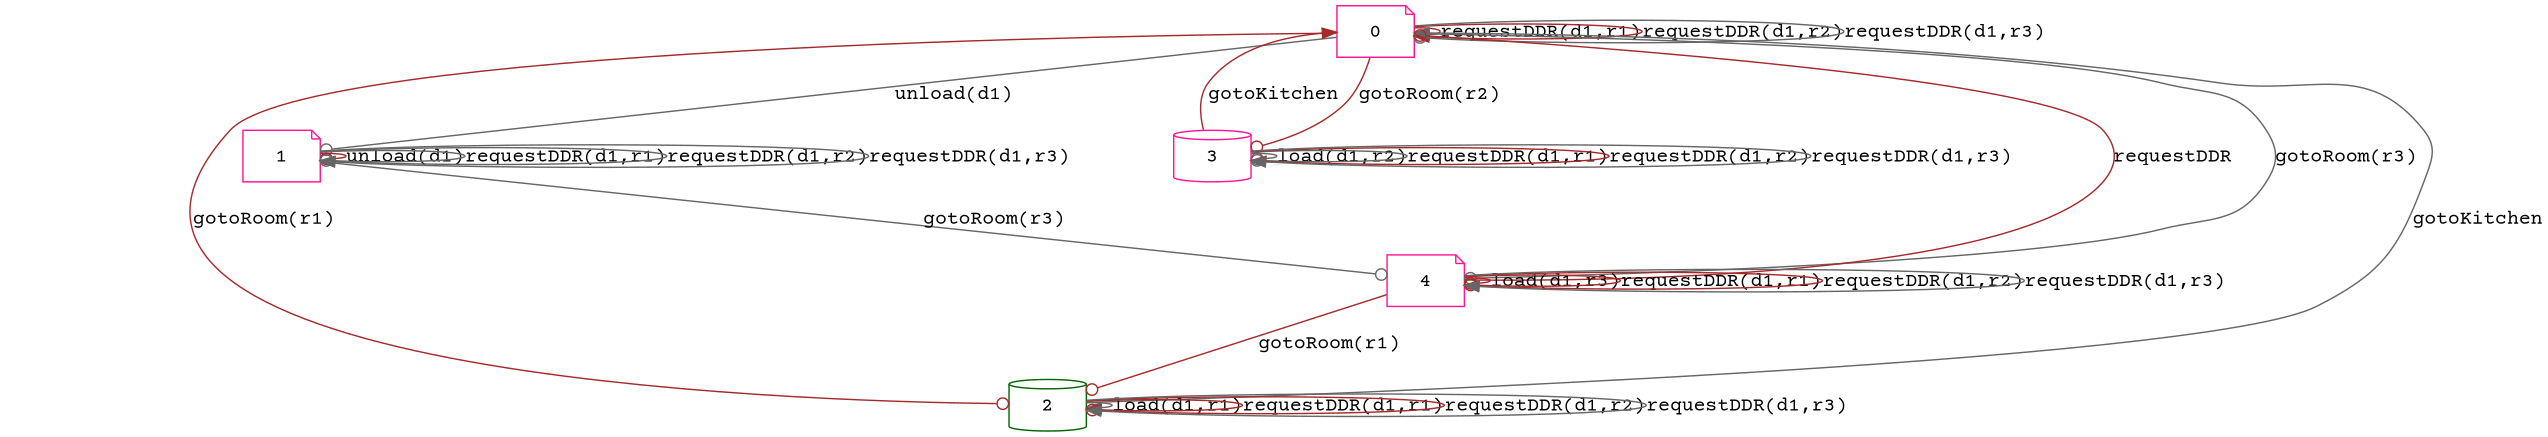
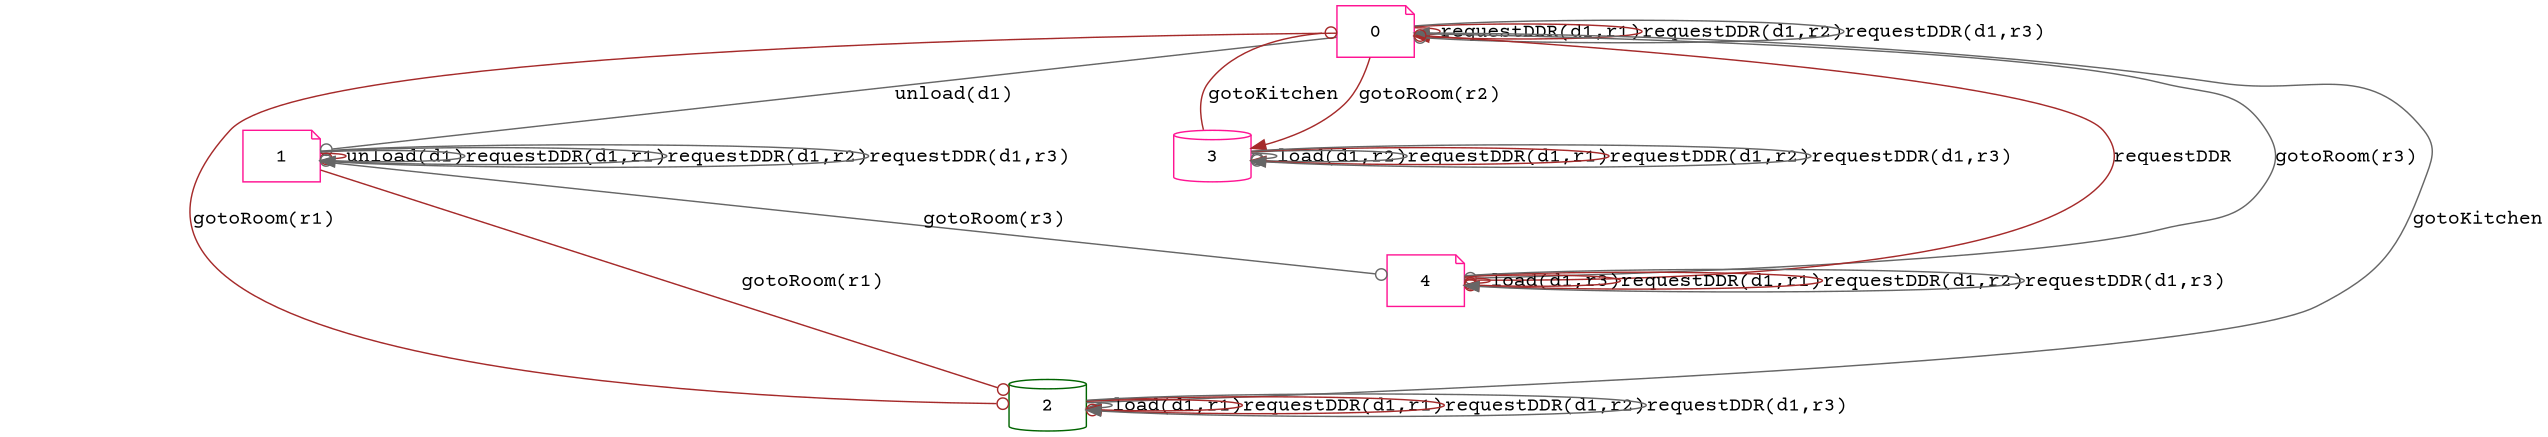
(1238, 57) -> (1238, 57)
(1329, 116) -> (1329, 116)
(1242, 341) -> (659, 279)
